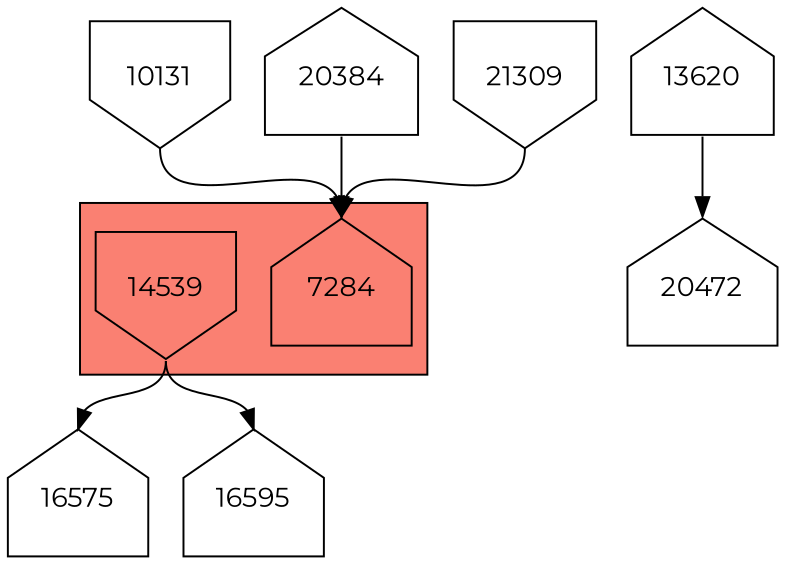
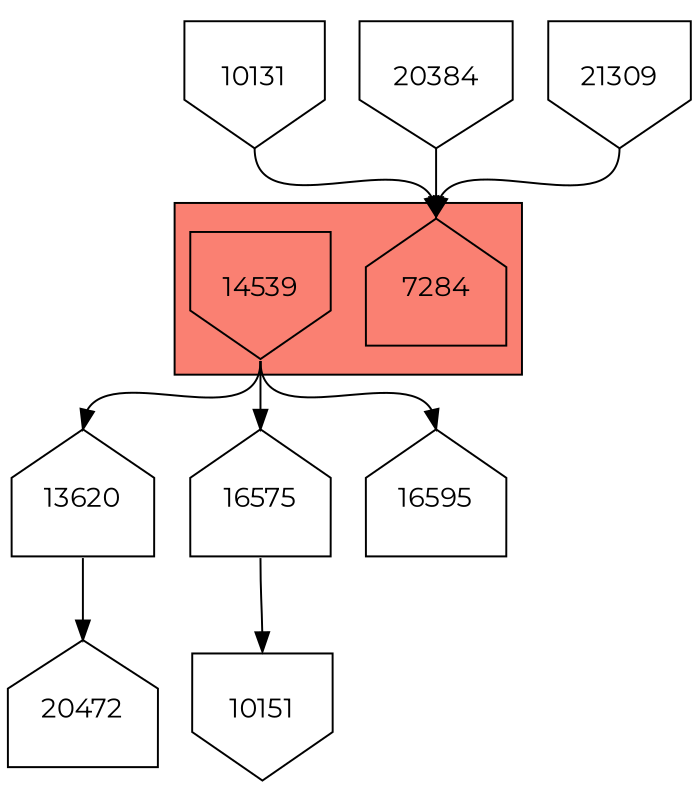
(341, 78) -> (436, 78)
none -> (181, 396)
none -> (262, 710)
